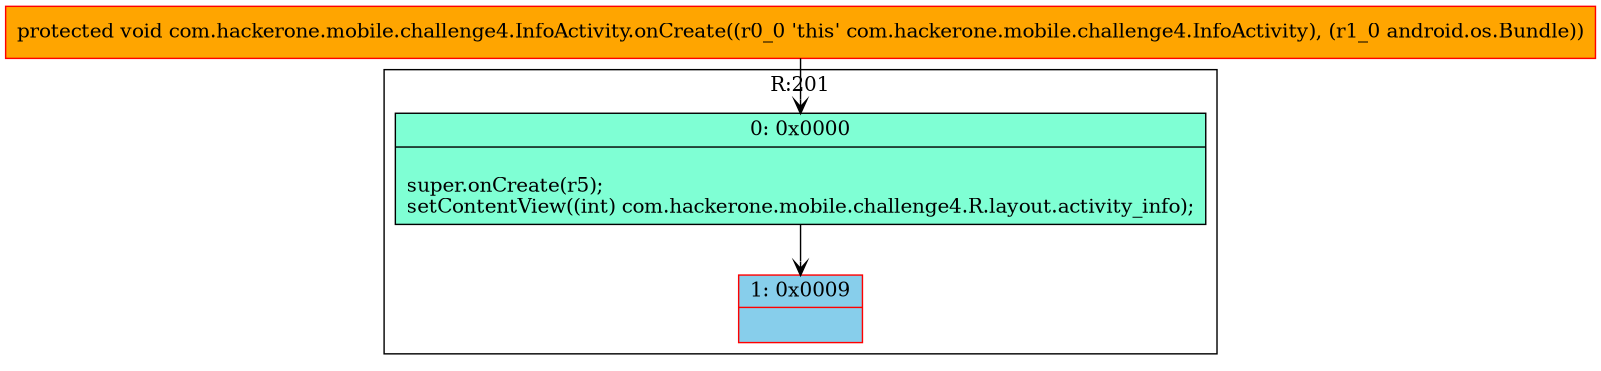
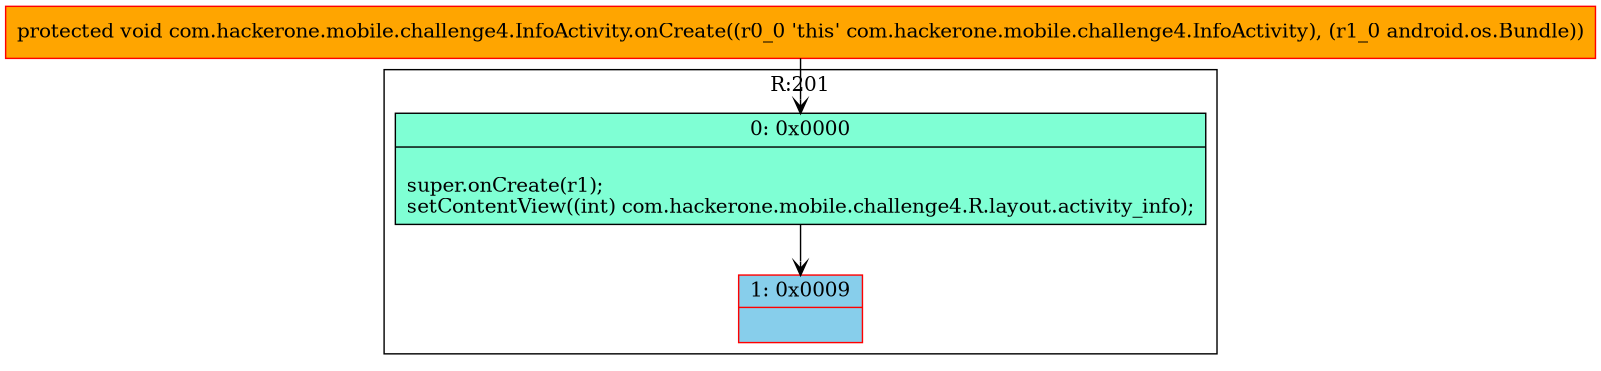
(505, 186) -> (505, 186)
